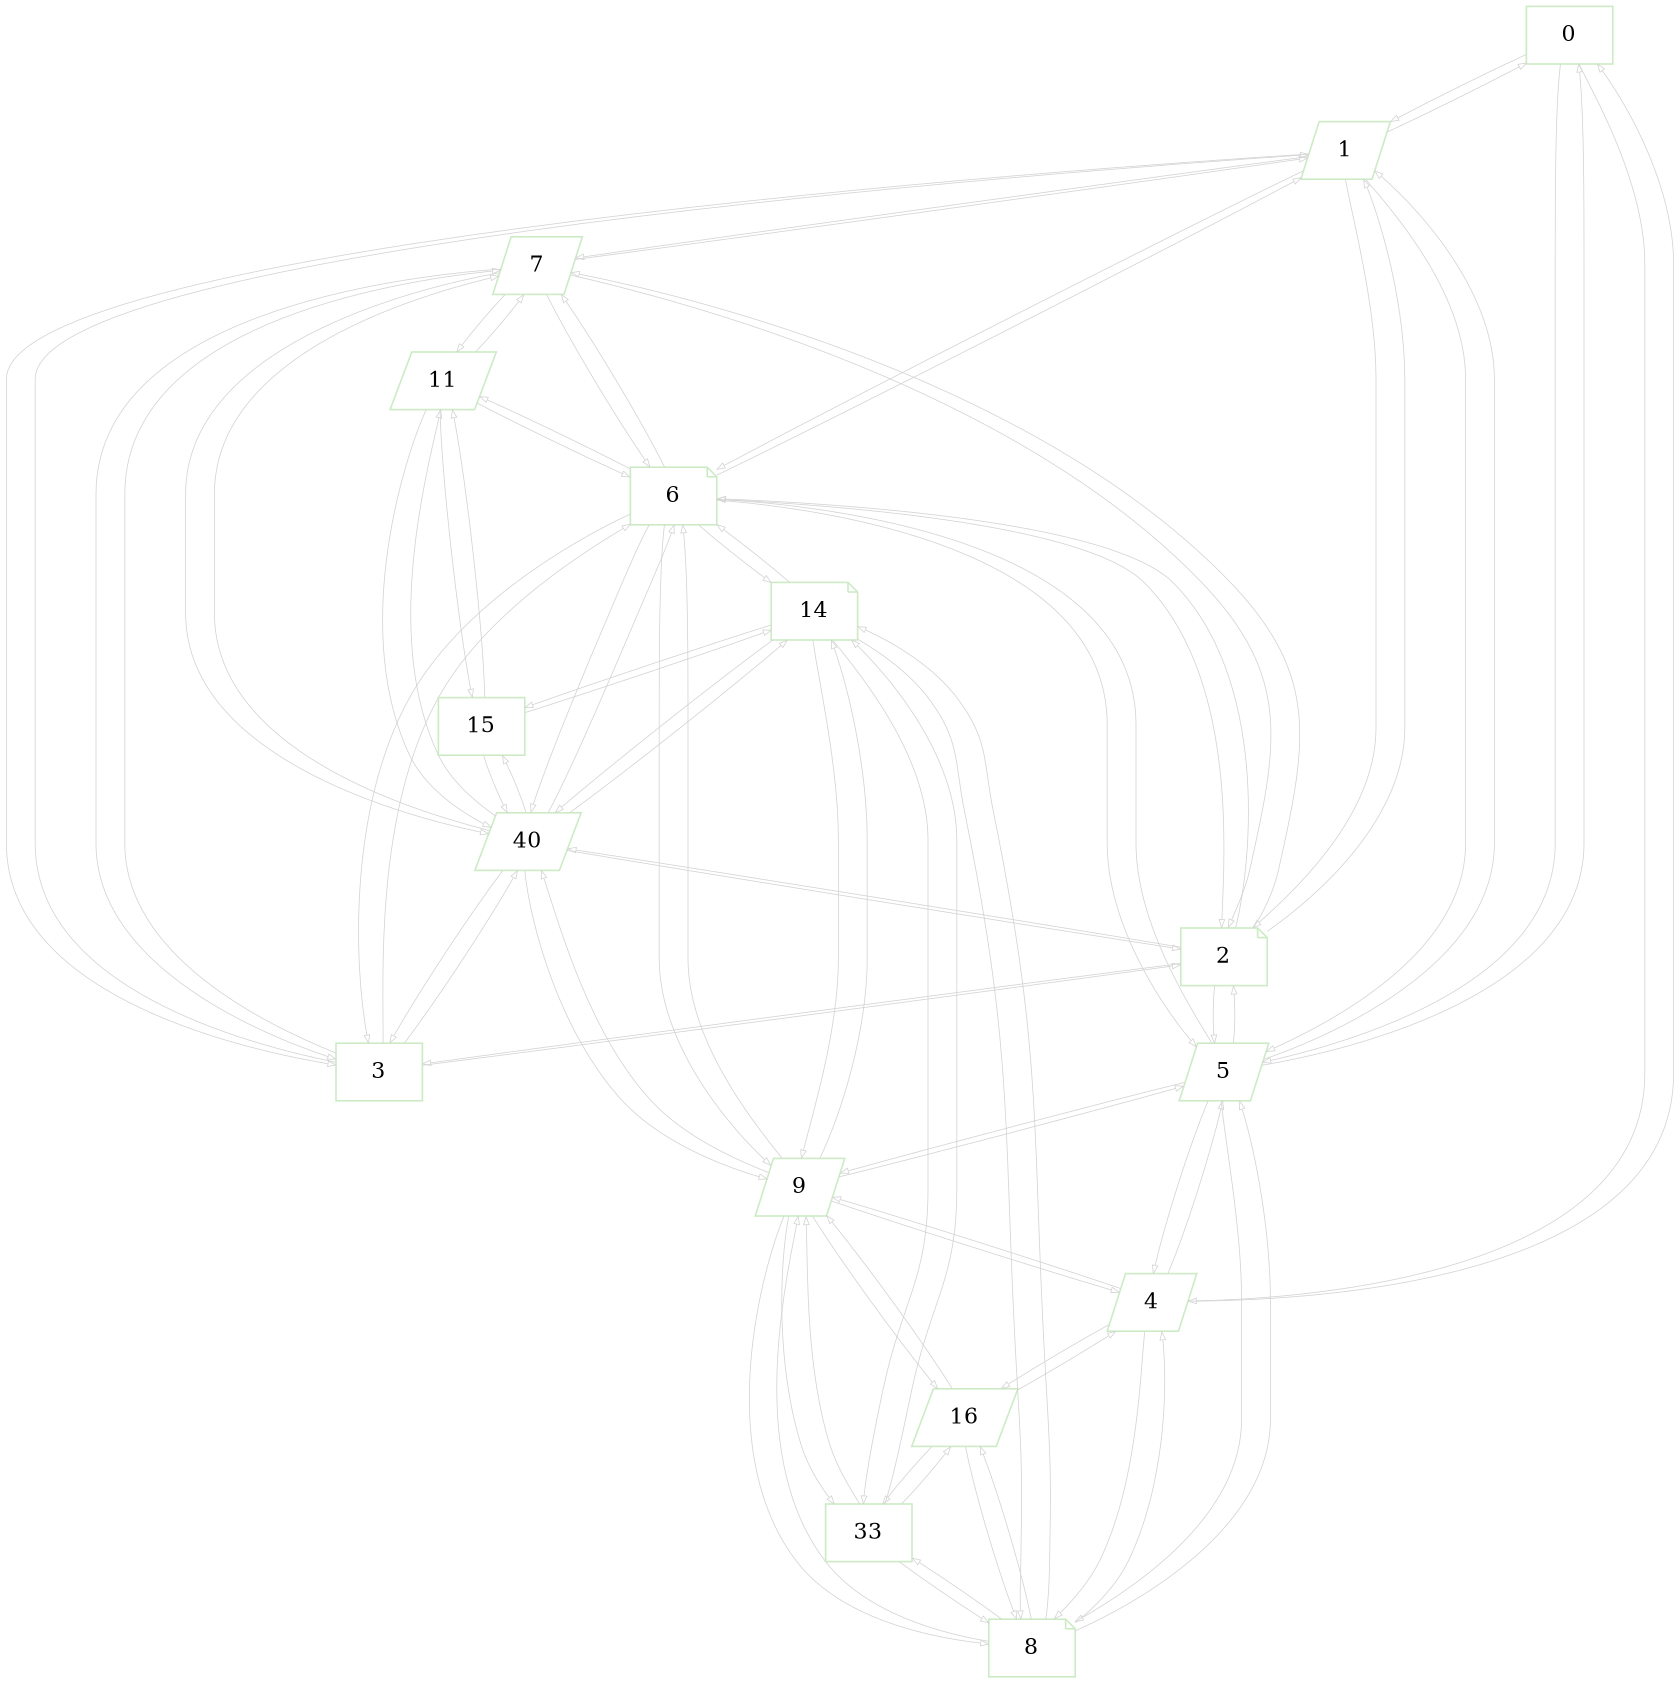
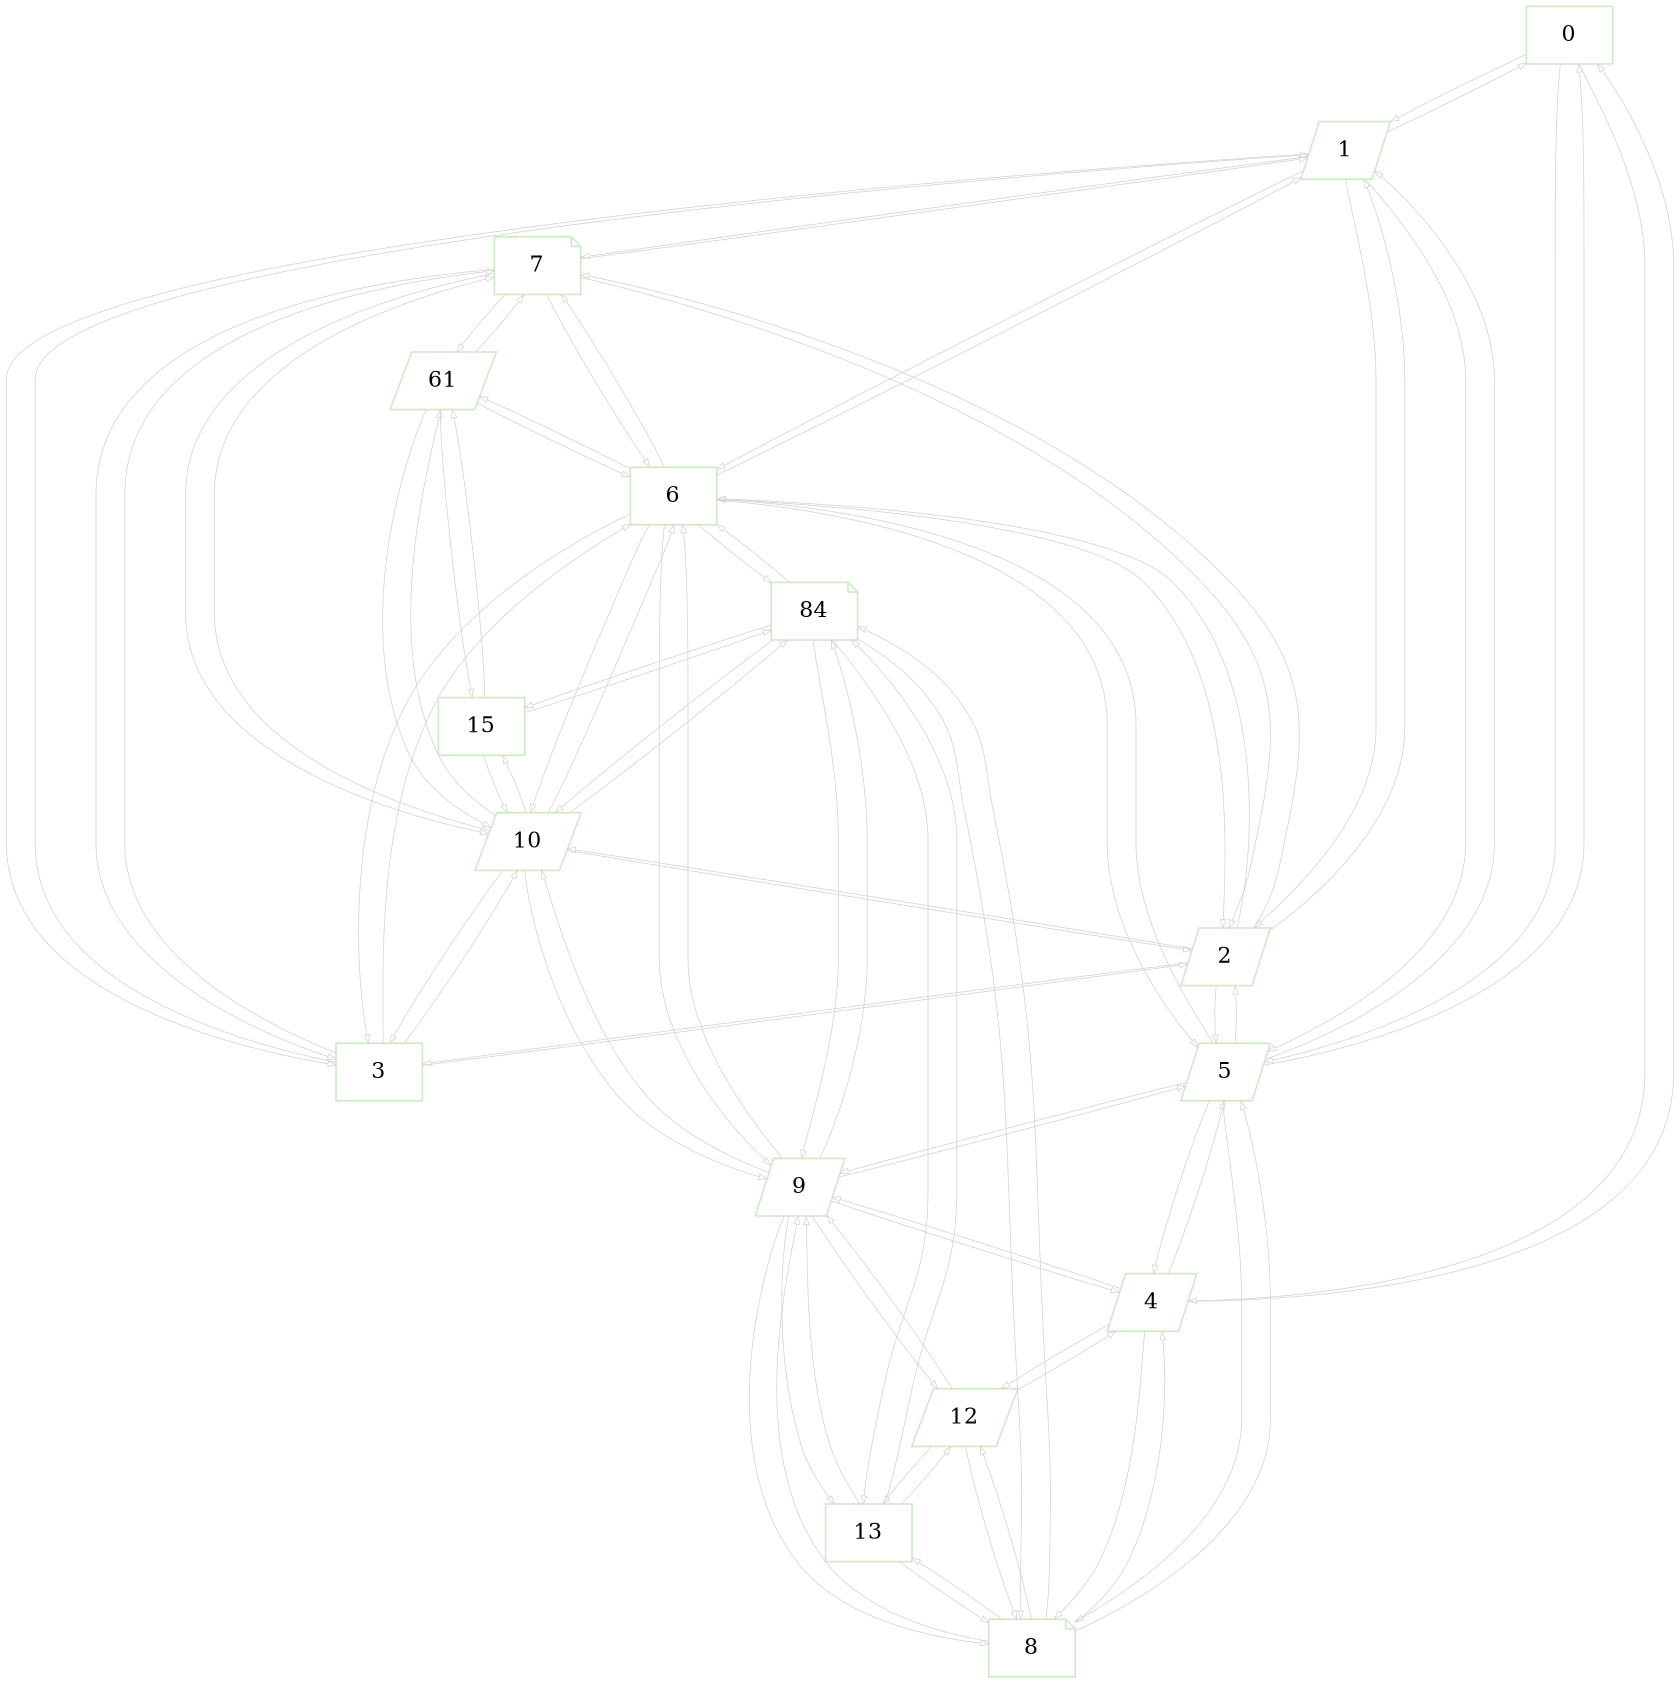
(538, 266) -> (538, 266)
(443, 381) -> (443, 381)
(674, 496) -> (674, 496)
(814, 611) -> (814, 611)
(528, 842) -> (528, 842)
(1224, 957) -> (1226, 957)
(965, 1418) -> (965, 1418)
(869, 1533) -> (869, 1533)
